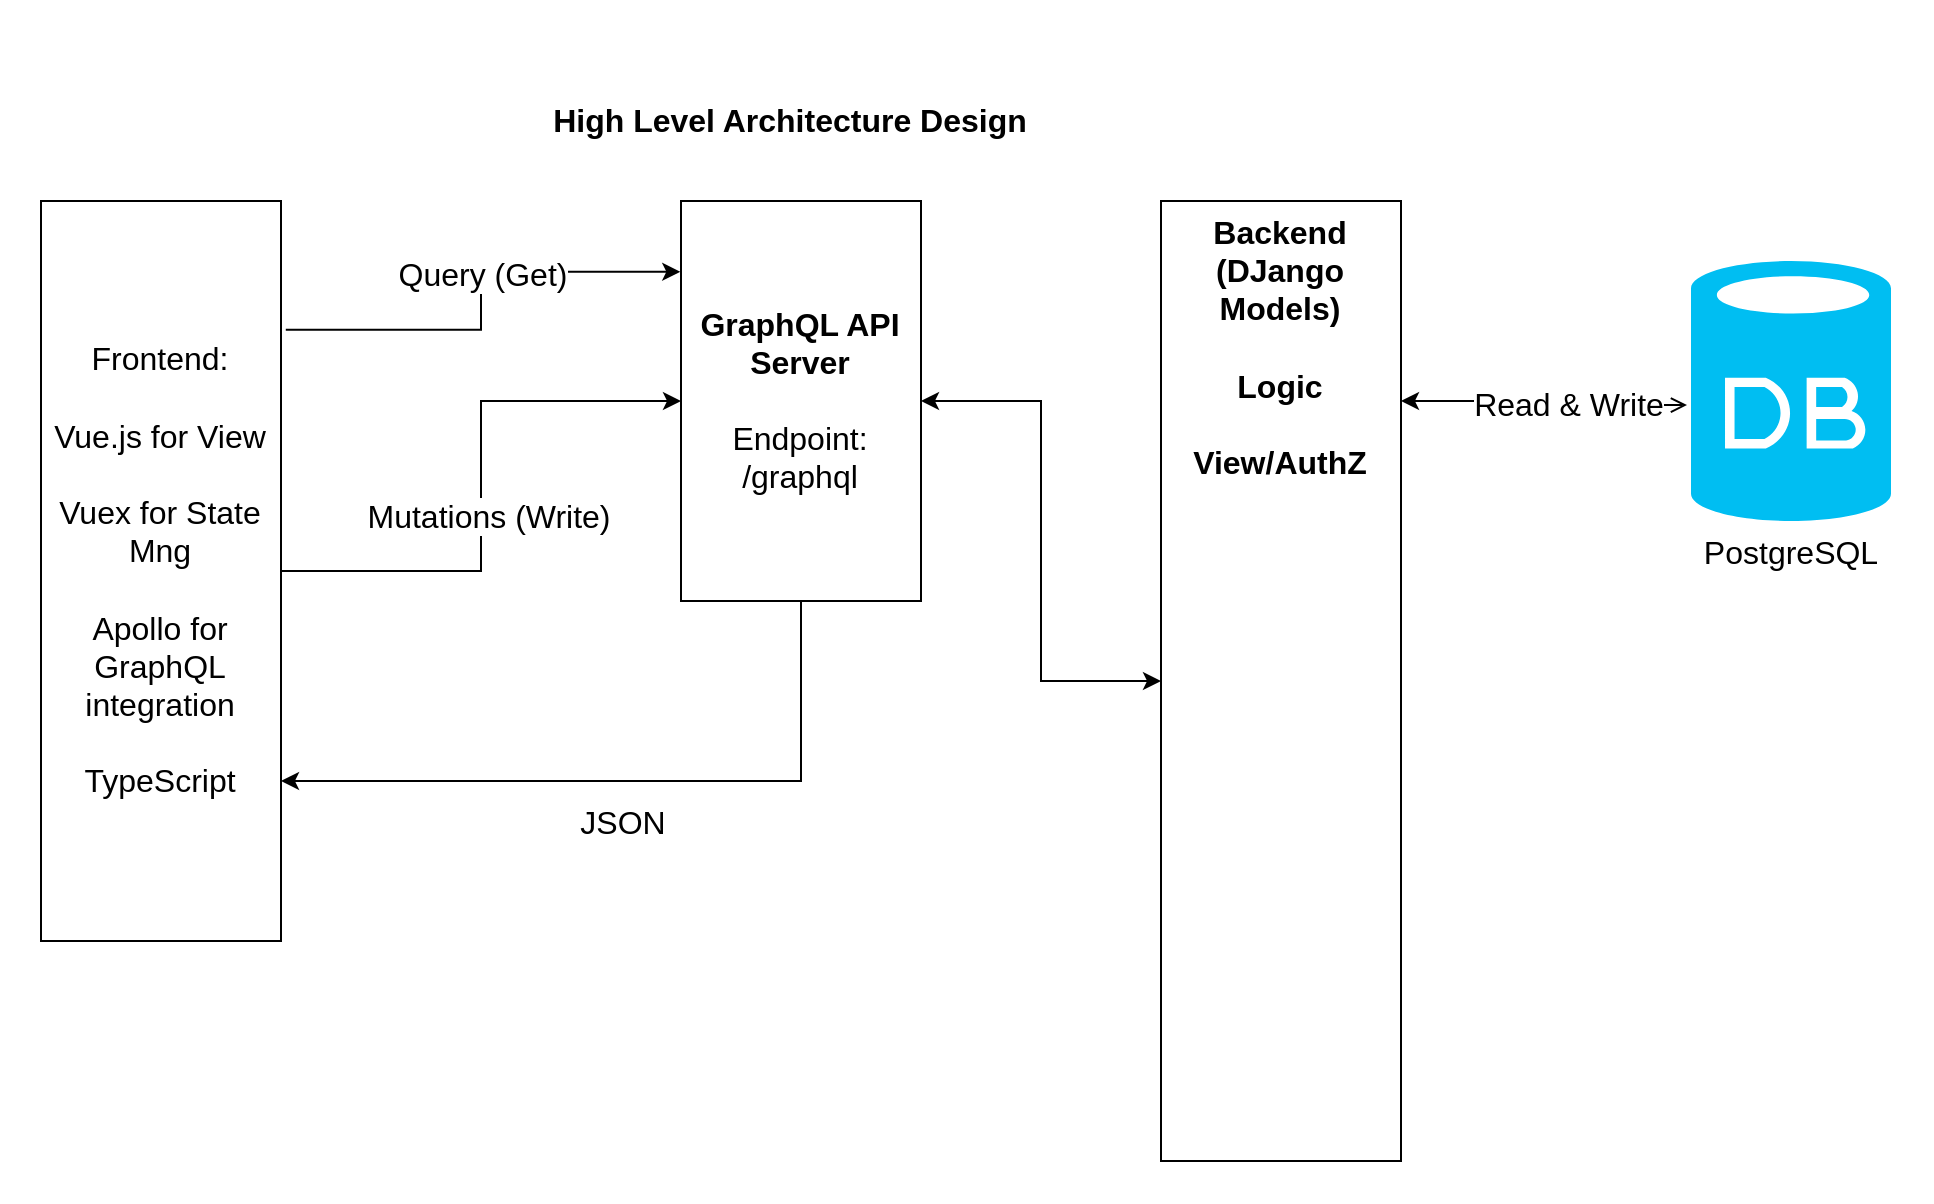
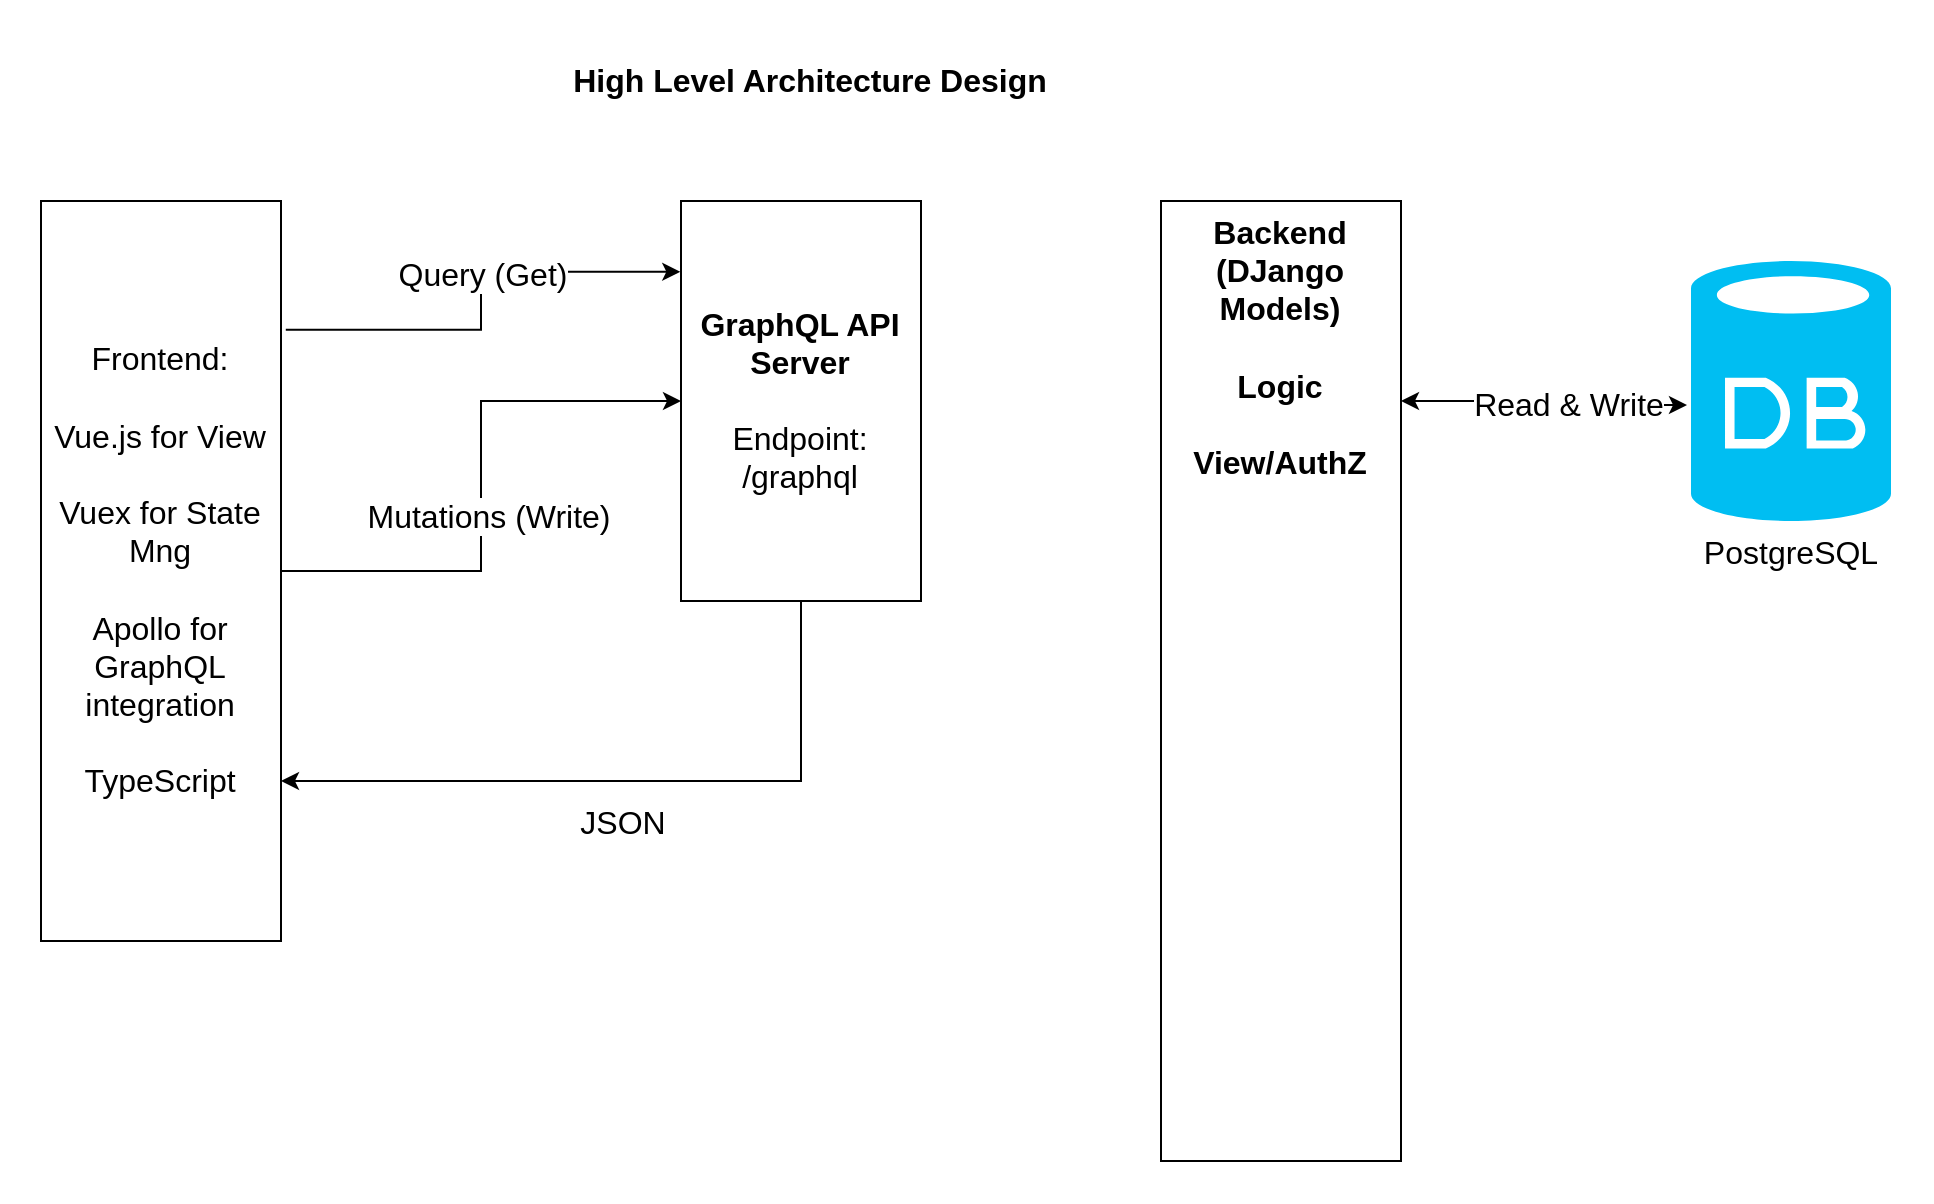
(791, 121) -> (811, 81)
(1675, 405) -> (1672, 405)
(1041, 541) -> none
